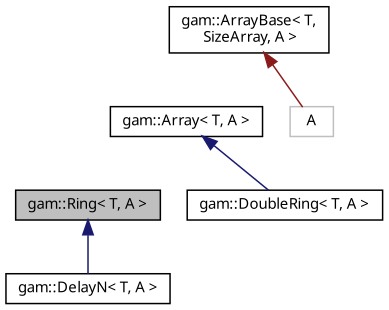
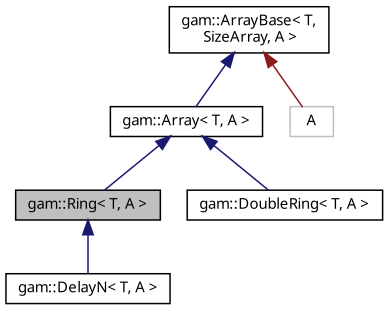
none -> (211, 86)
none -> (131, 168)
